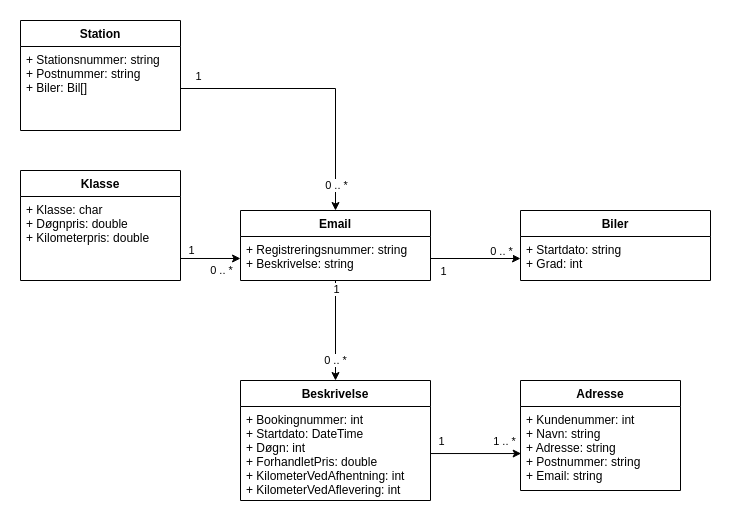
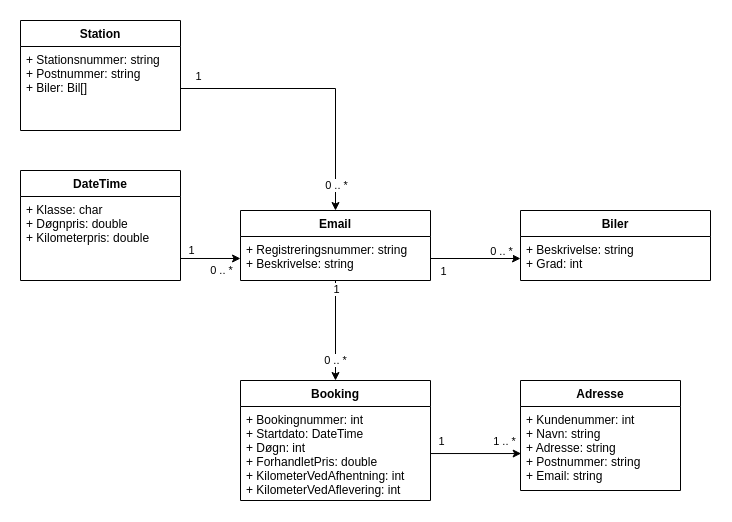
(100, 184) -> (100, 184)
(584, 250) -> (587, 250)
(335, 394) -> (335, 394)
